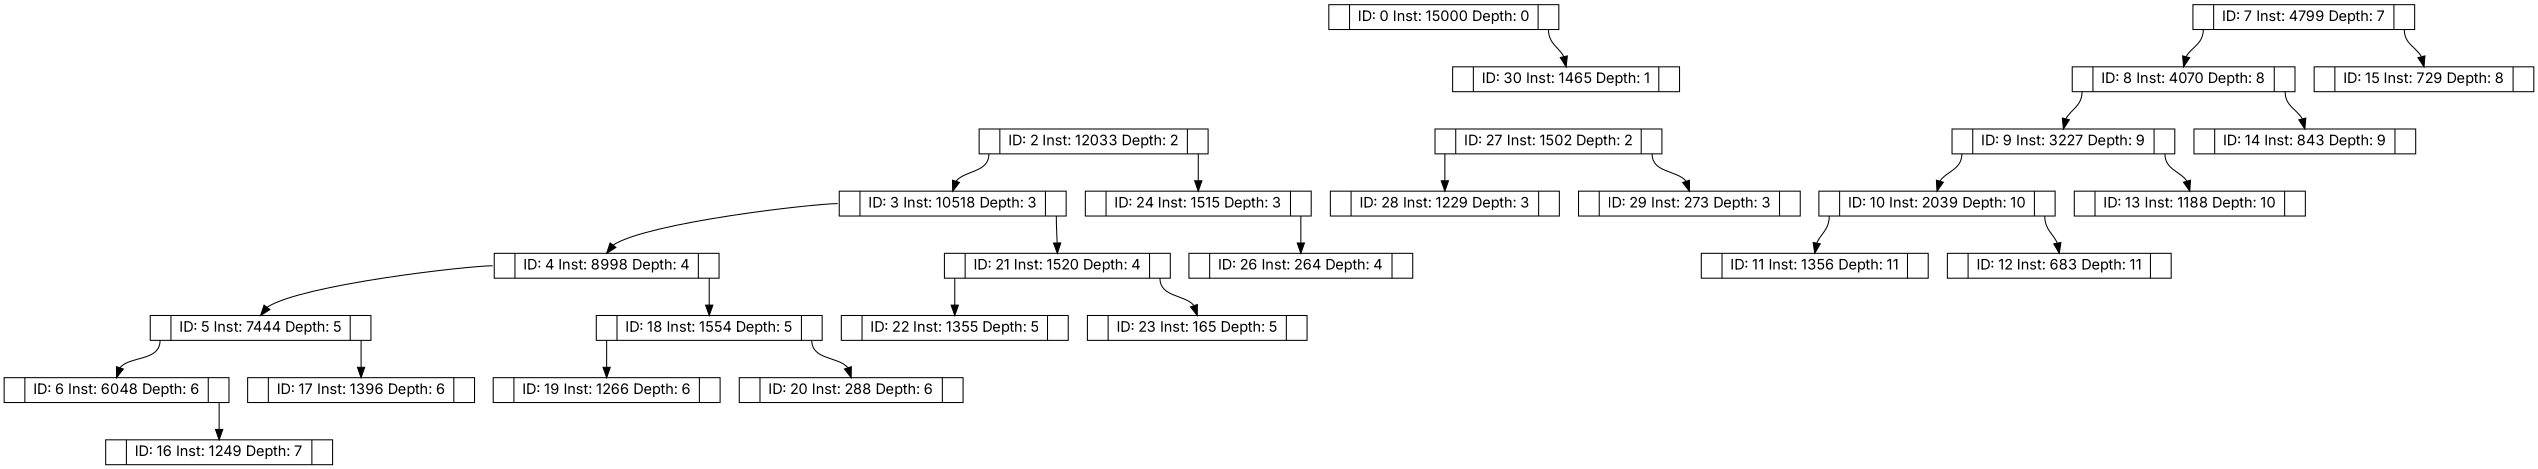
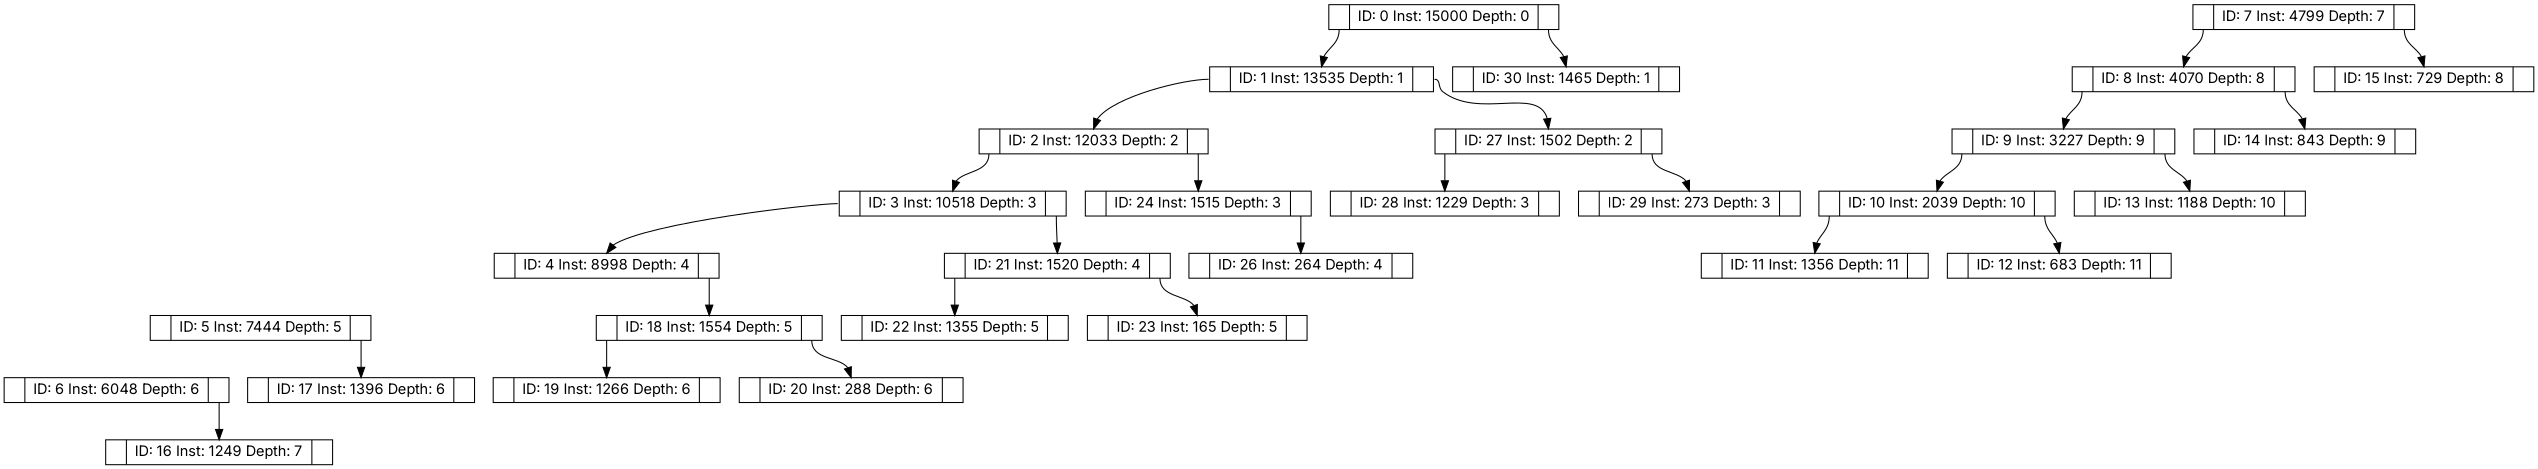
none -> (1322, 79)
(378, 279) -> none
(144, 358) -> none
